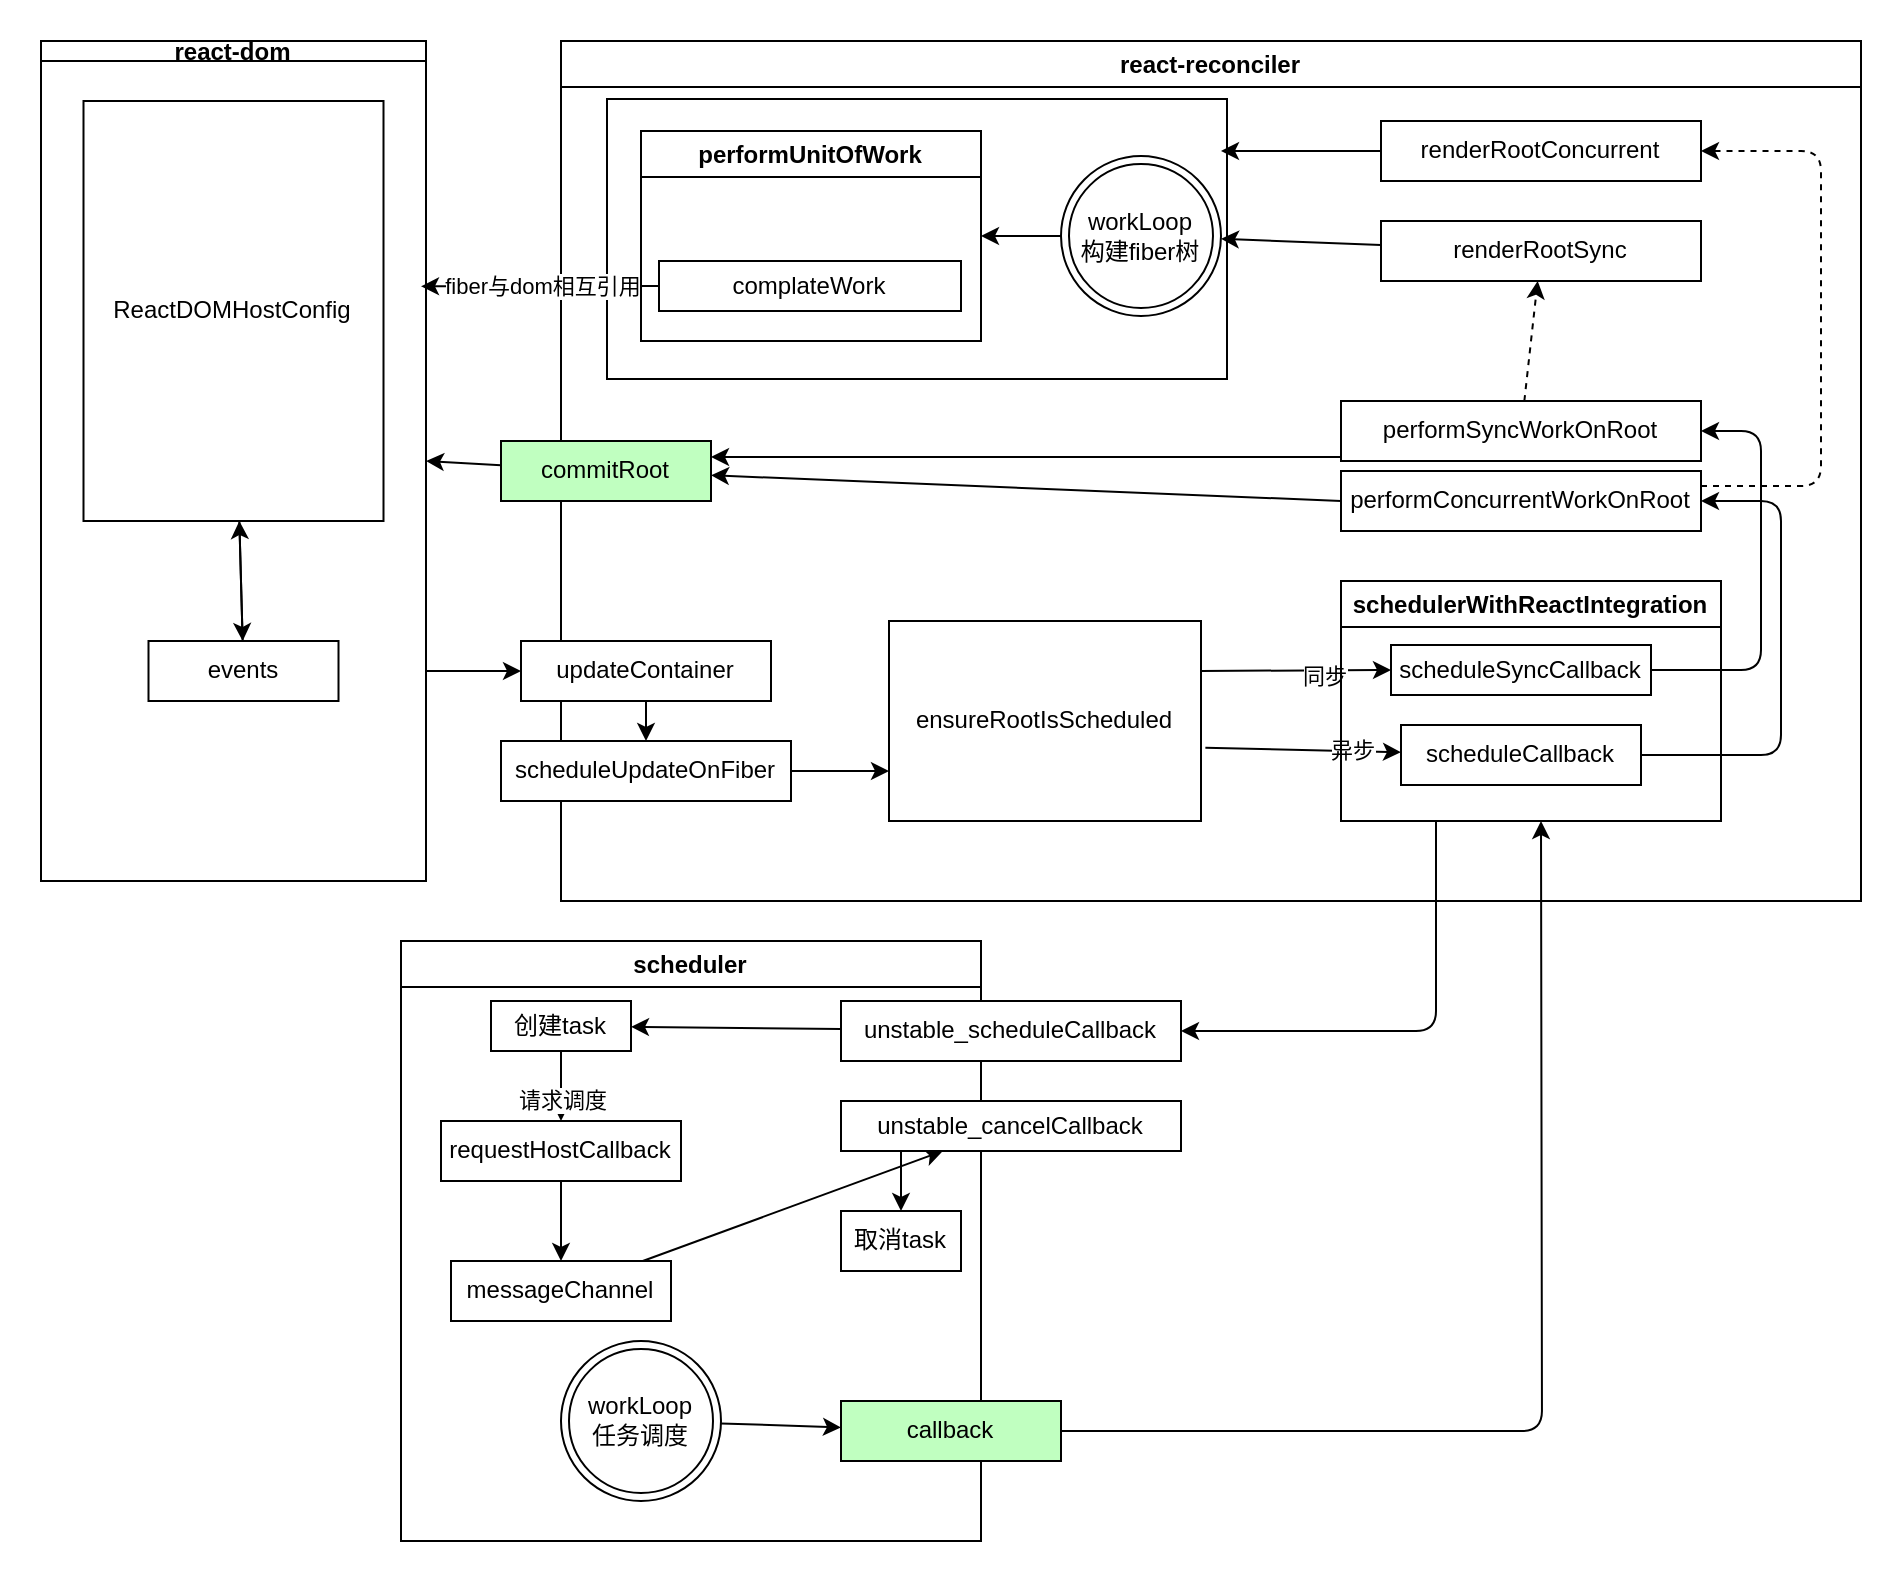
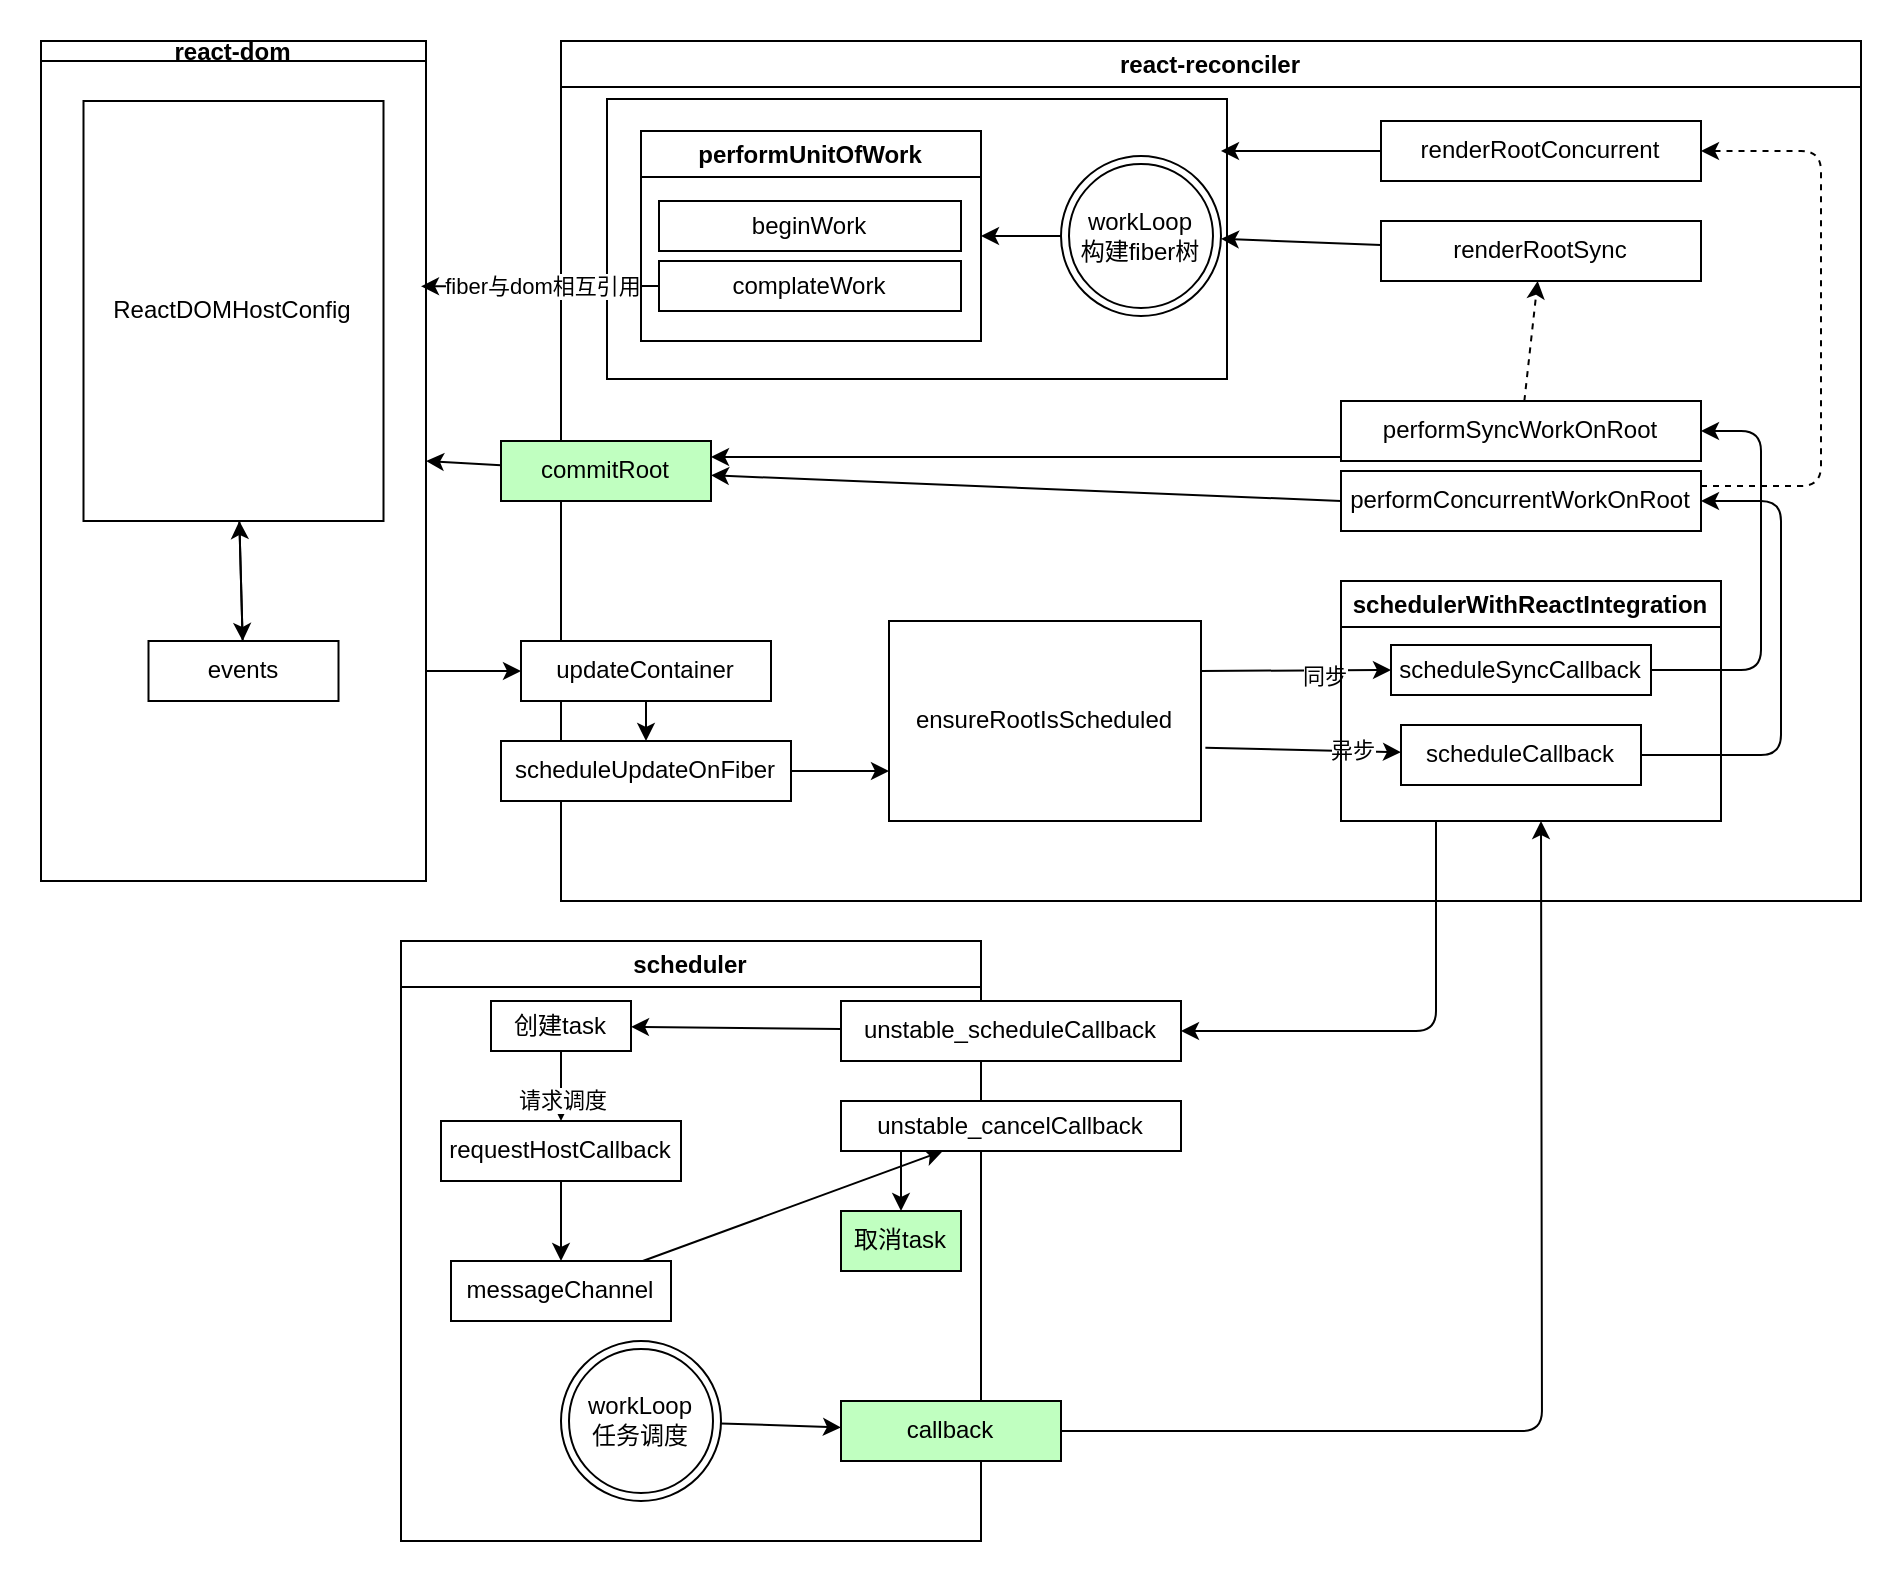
none -> (810, 226)
(901, 1241) -> (901, 1241)
